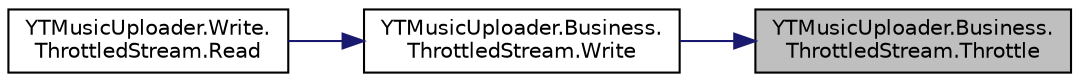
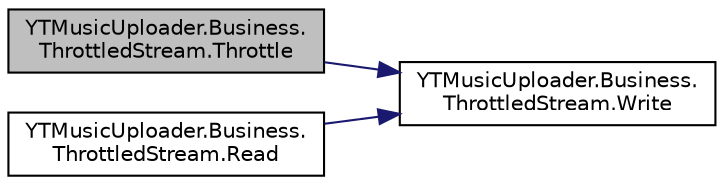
(148, 41) -> (166, 144)
(707, 41) -> (352, 66)
